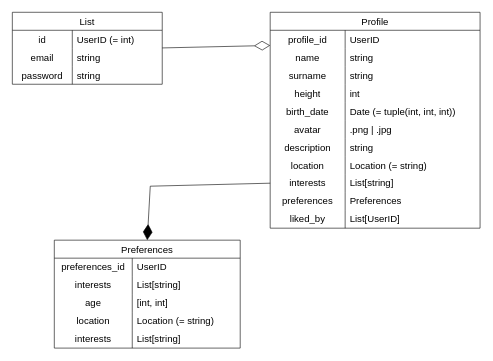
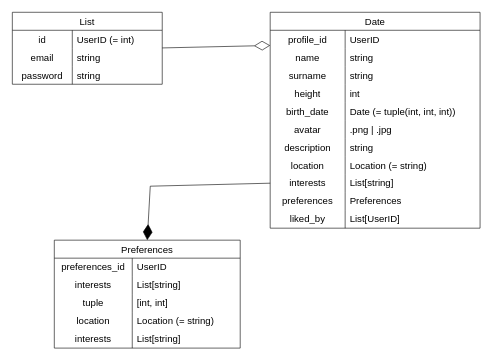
(375, 22) -> (375, 22)
(93, 303) -> (93, 303)
